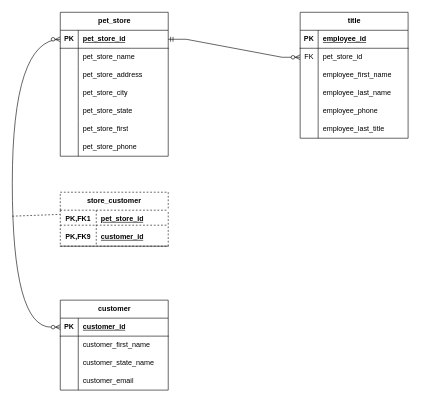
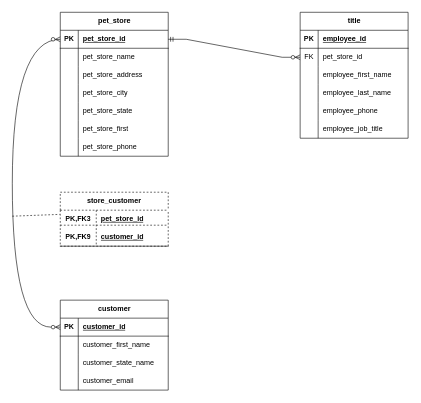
(358, 129) -> (357, 129)
(78, 219) -> (78, 219)
